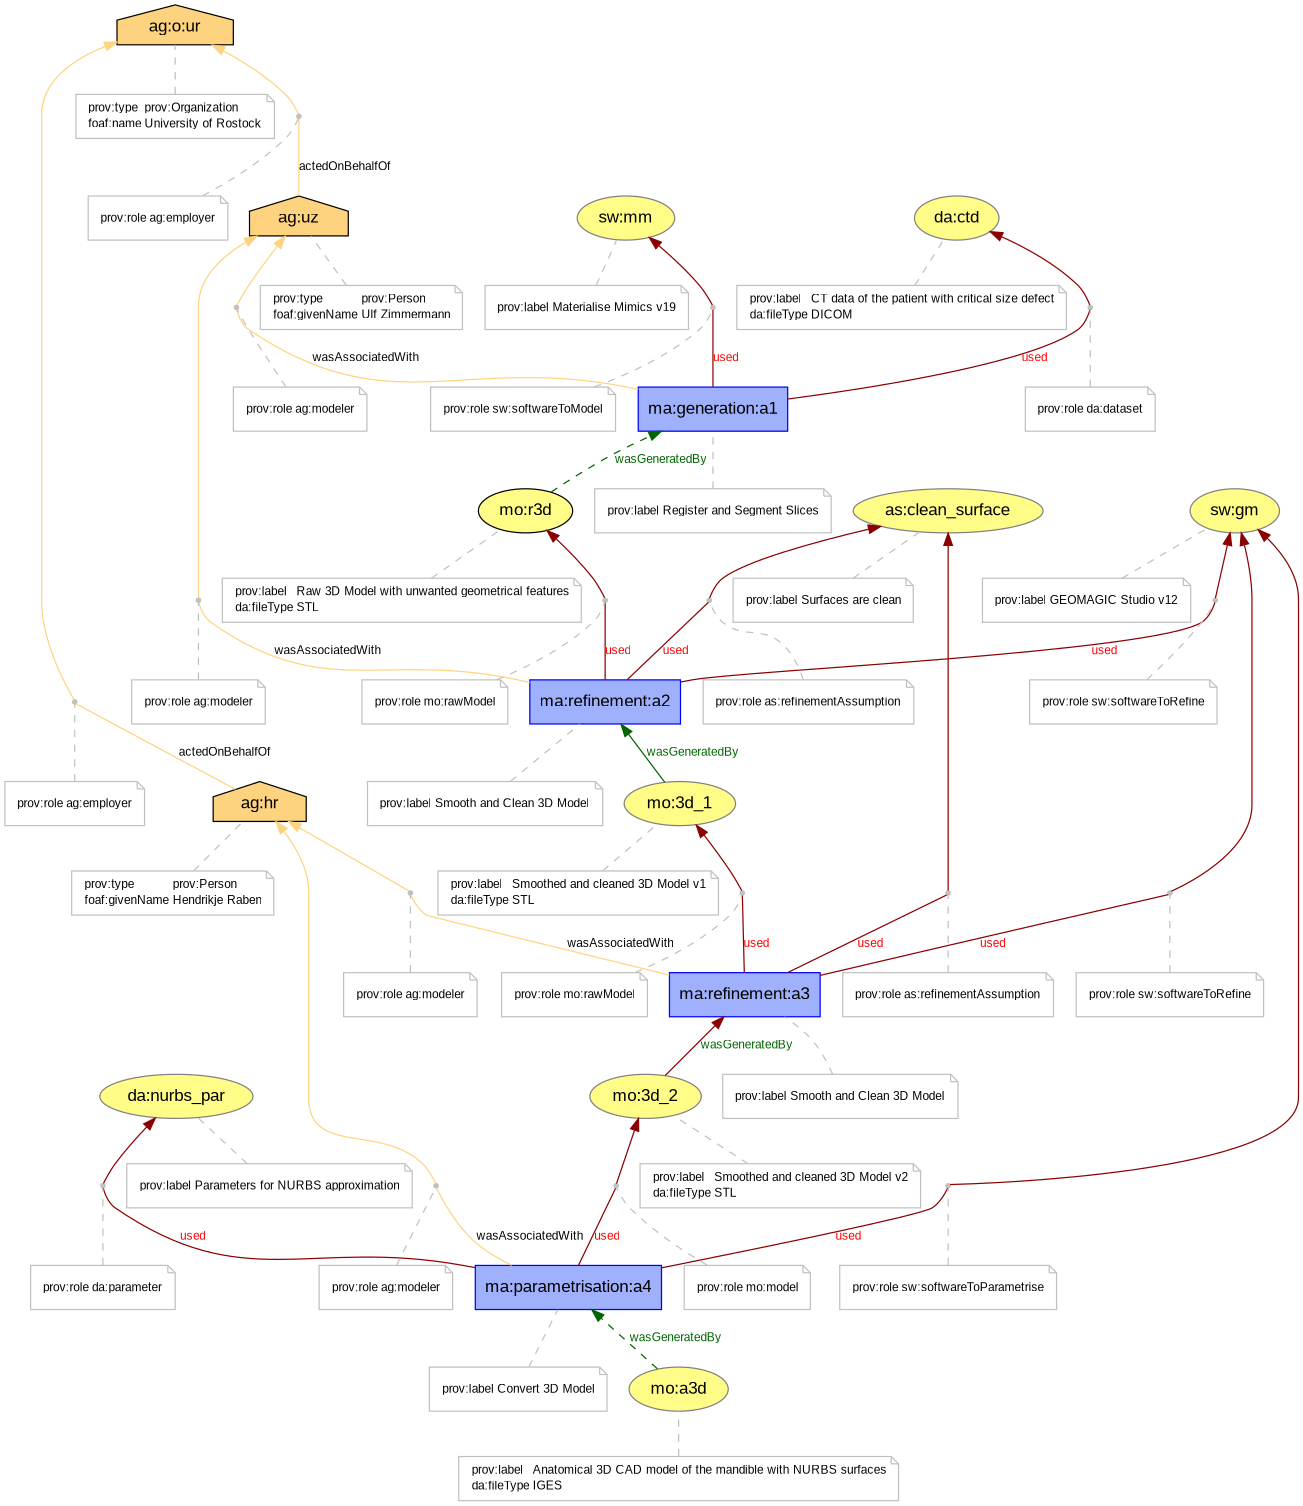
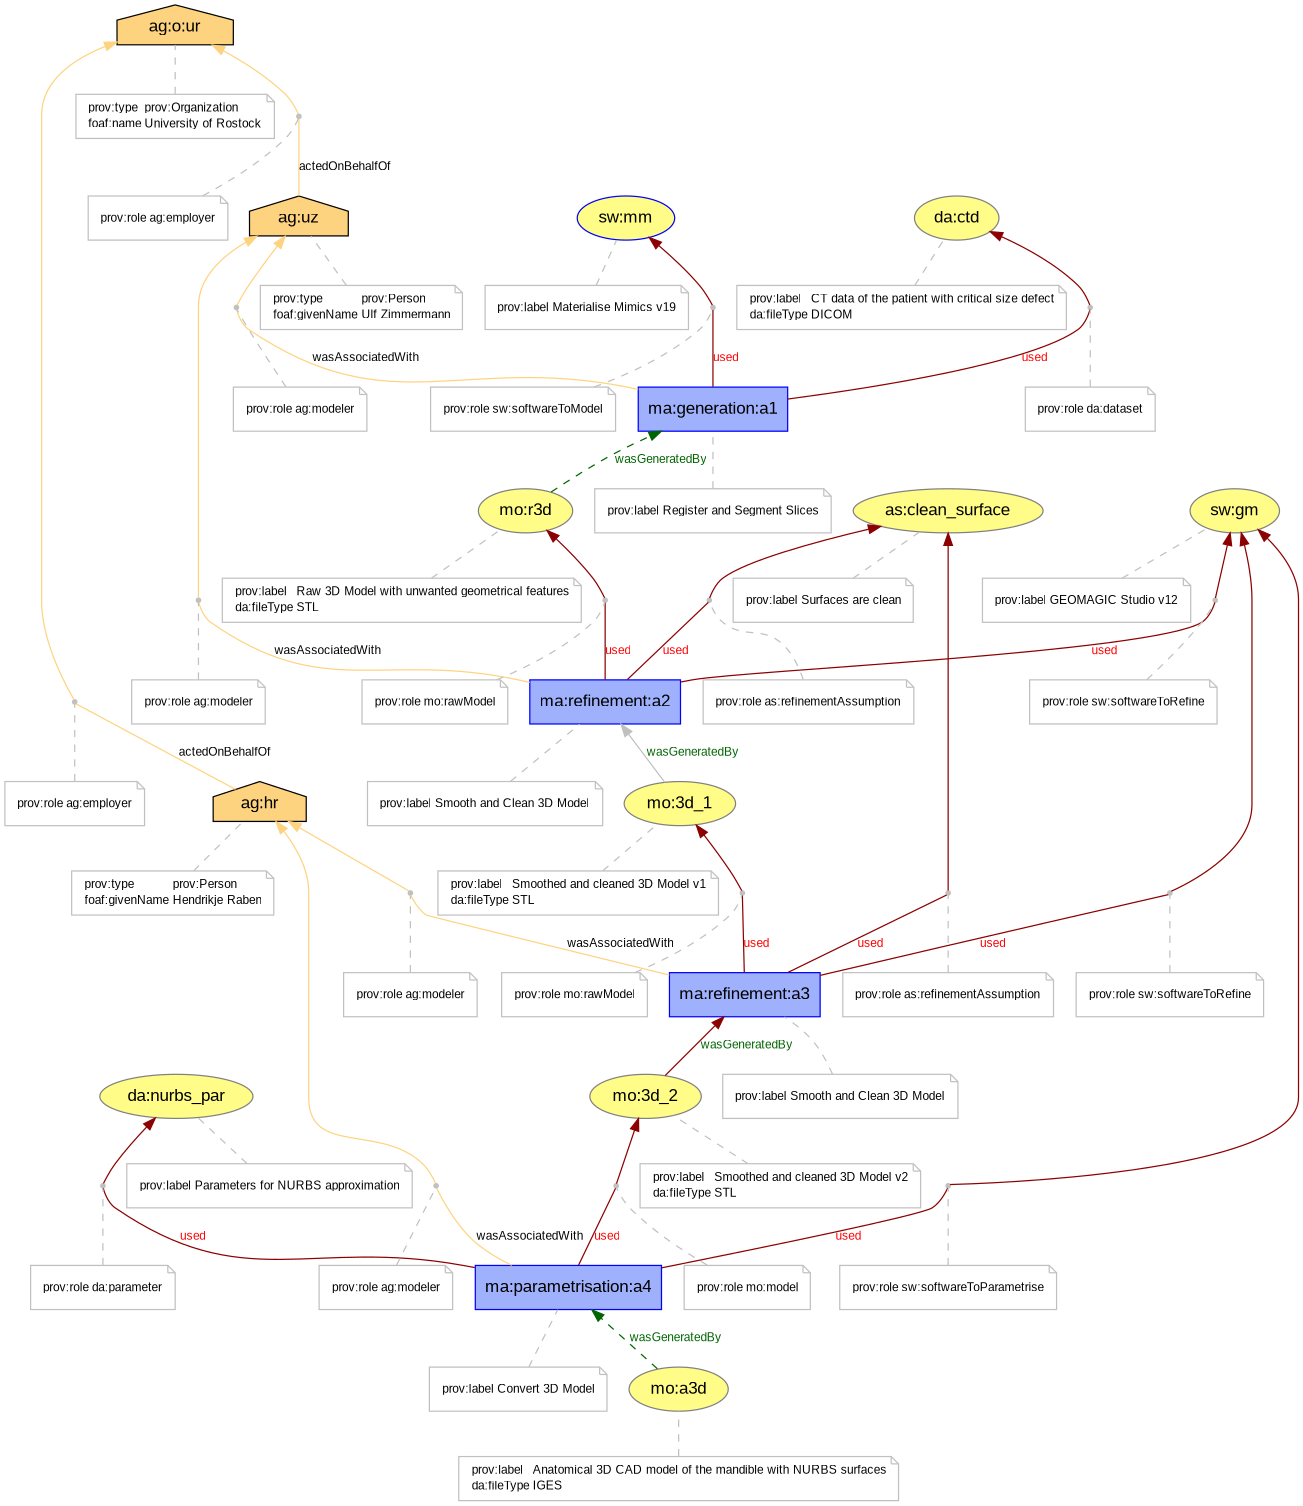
(626, 218) -> (626, 218)
(526, 511) -> (526, 511)
(647, 758) -> (647, 758)
